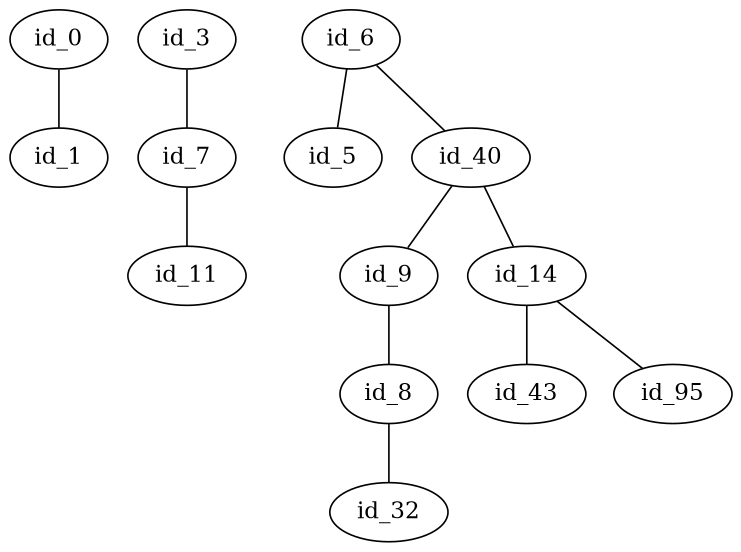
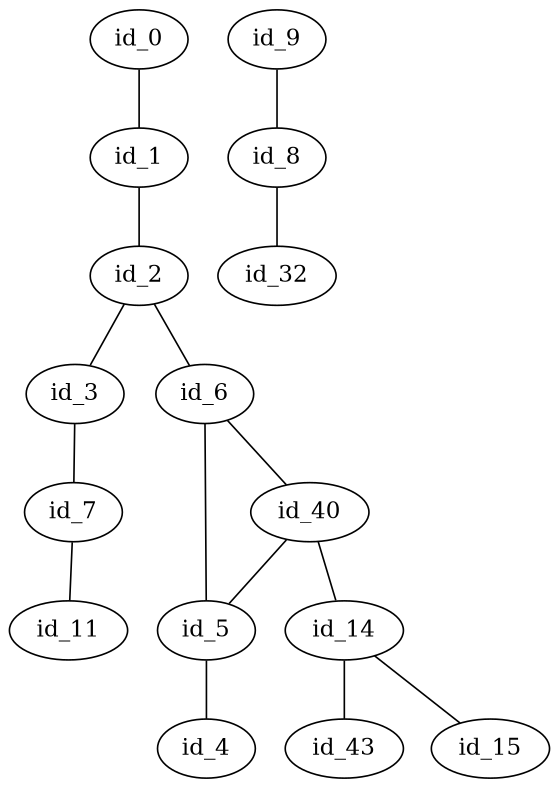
(430, 217) -> (258, 572)
none -> (139, 276)
(673, 394) -> (490, 749)
none -> (206, 749)
